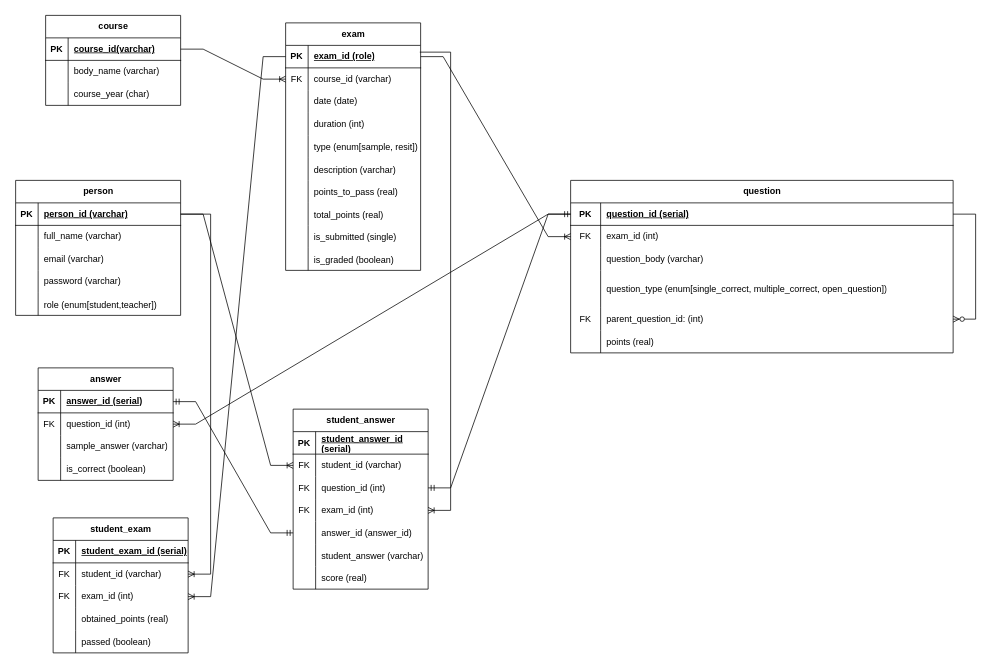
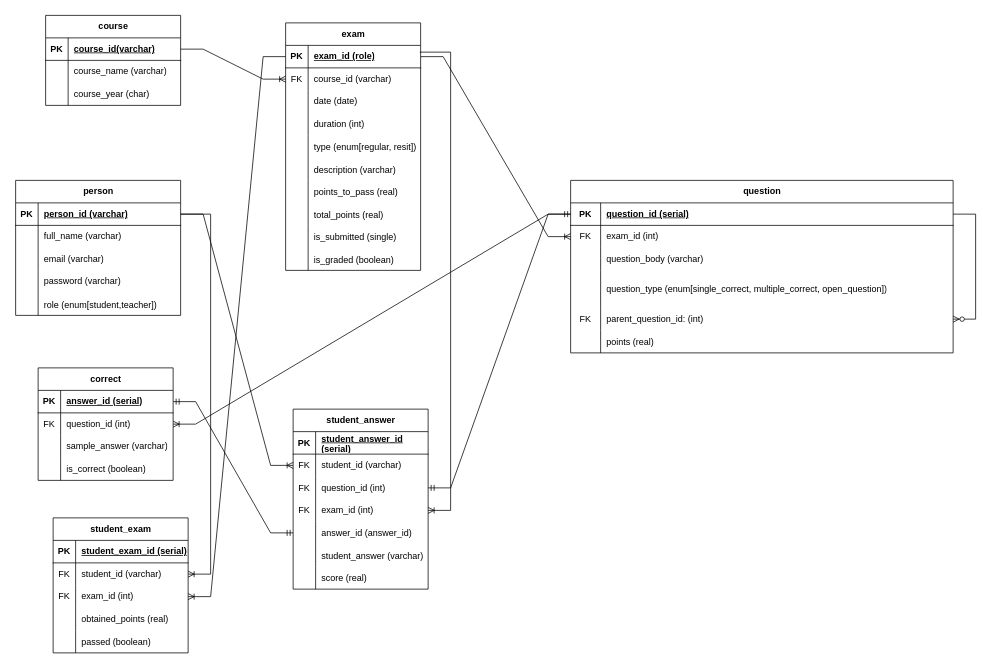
(121, 72) -> (126, 72)
(373, 147) -> (376, 147)
(106, 379) -> (106, 379)
